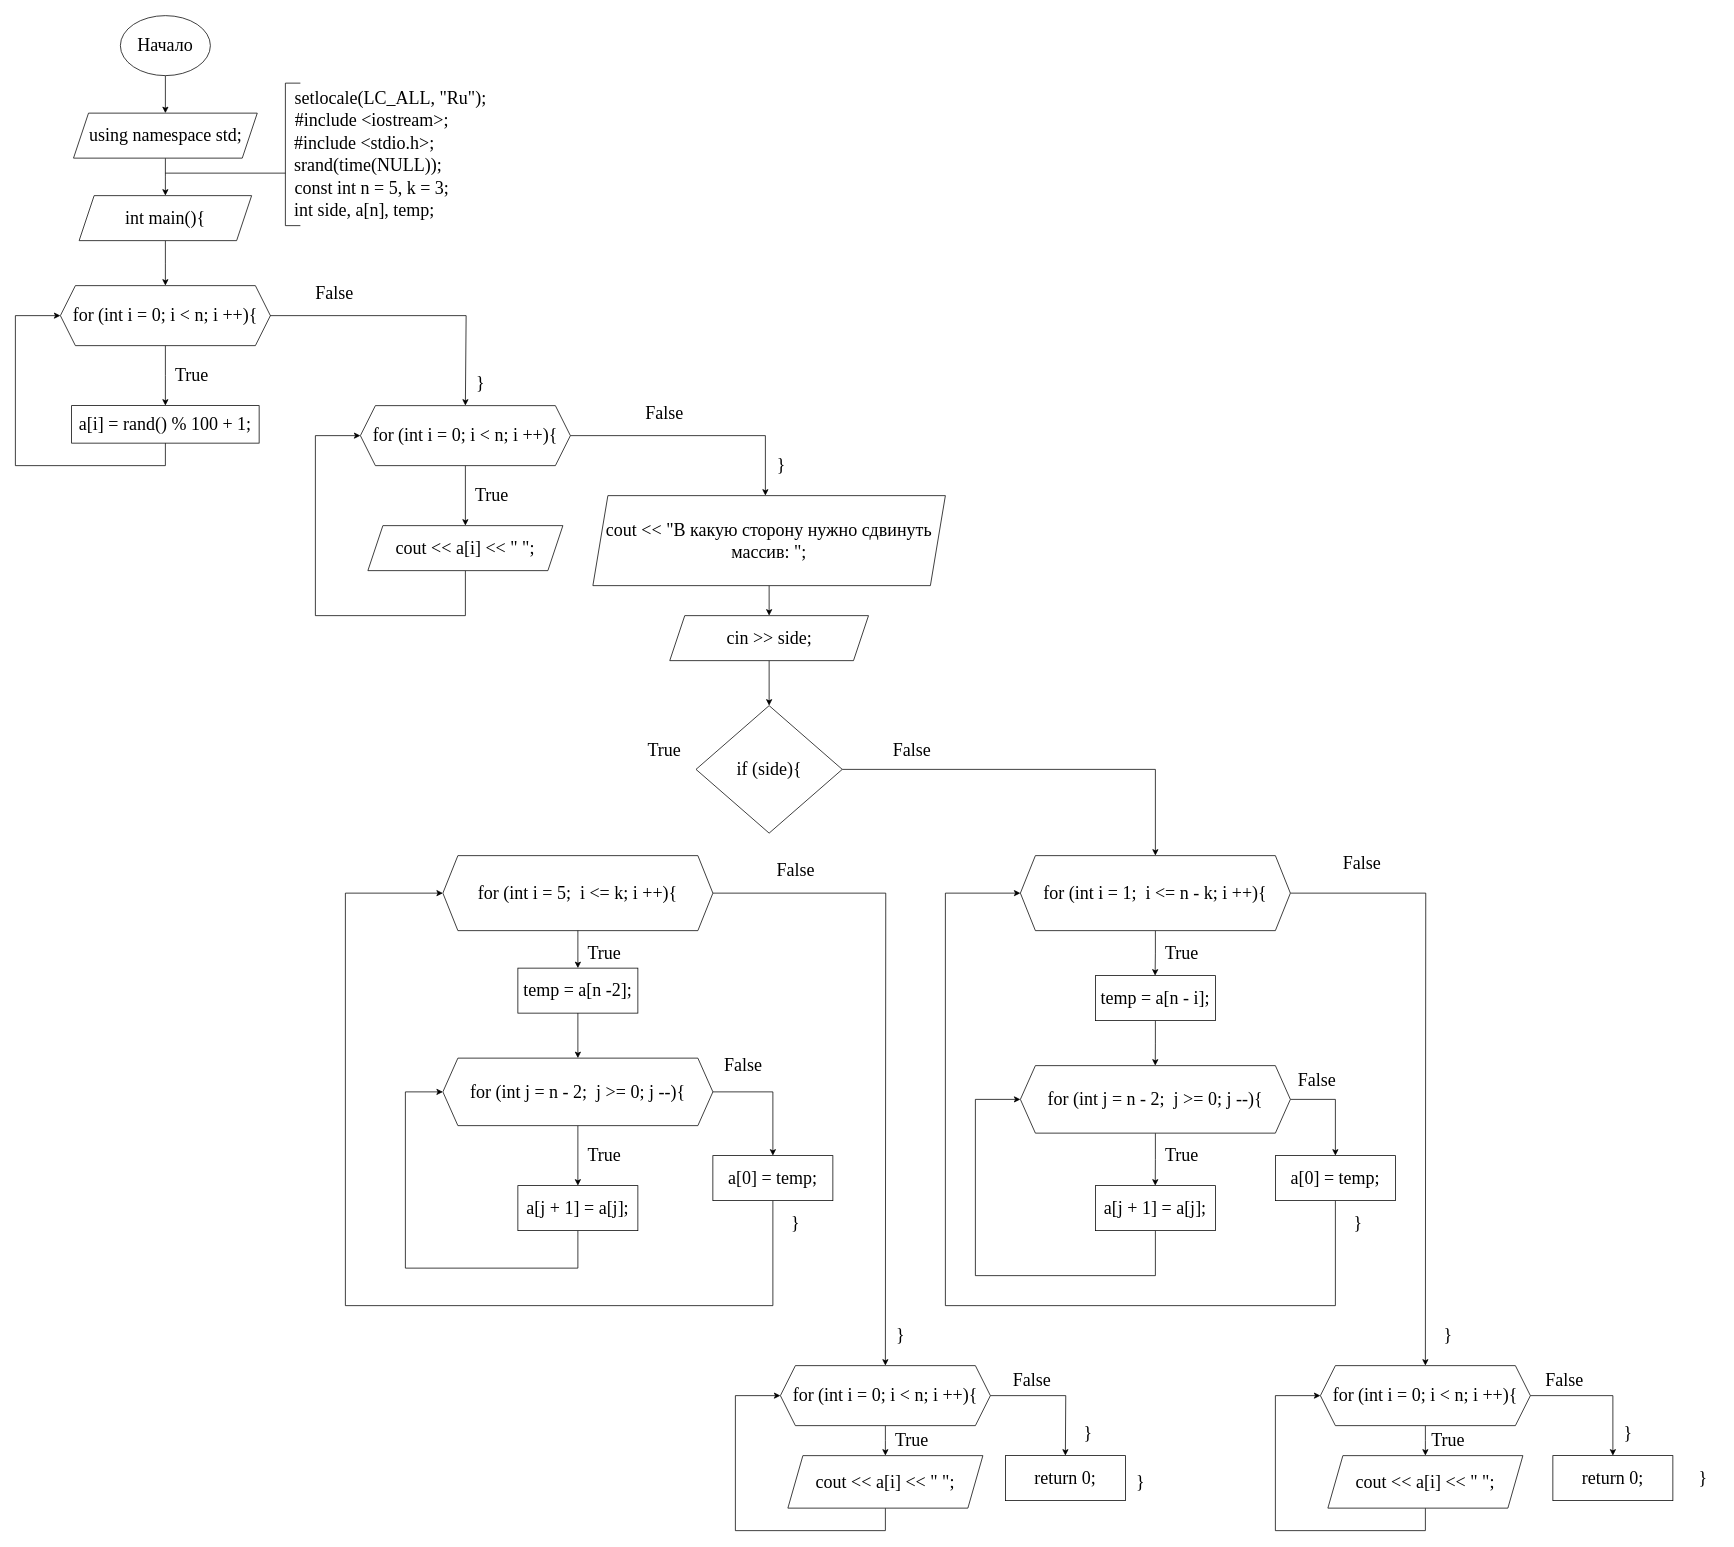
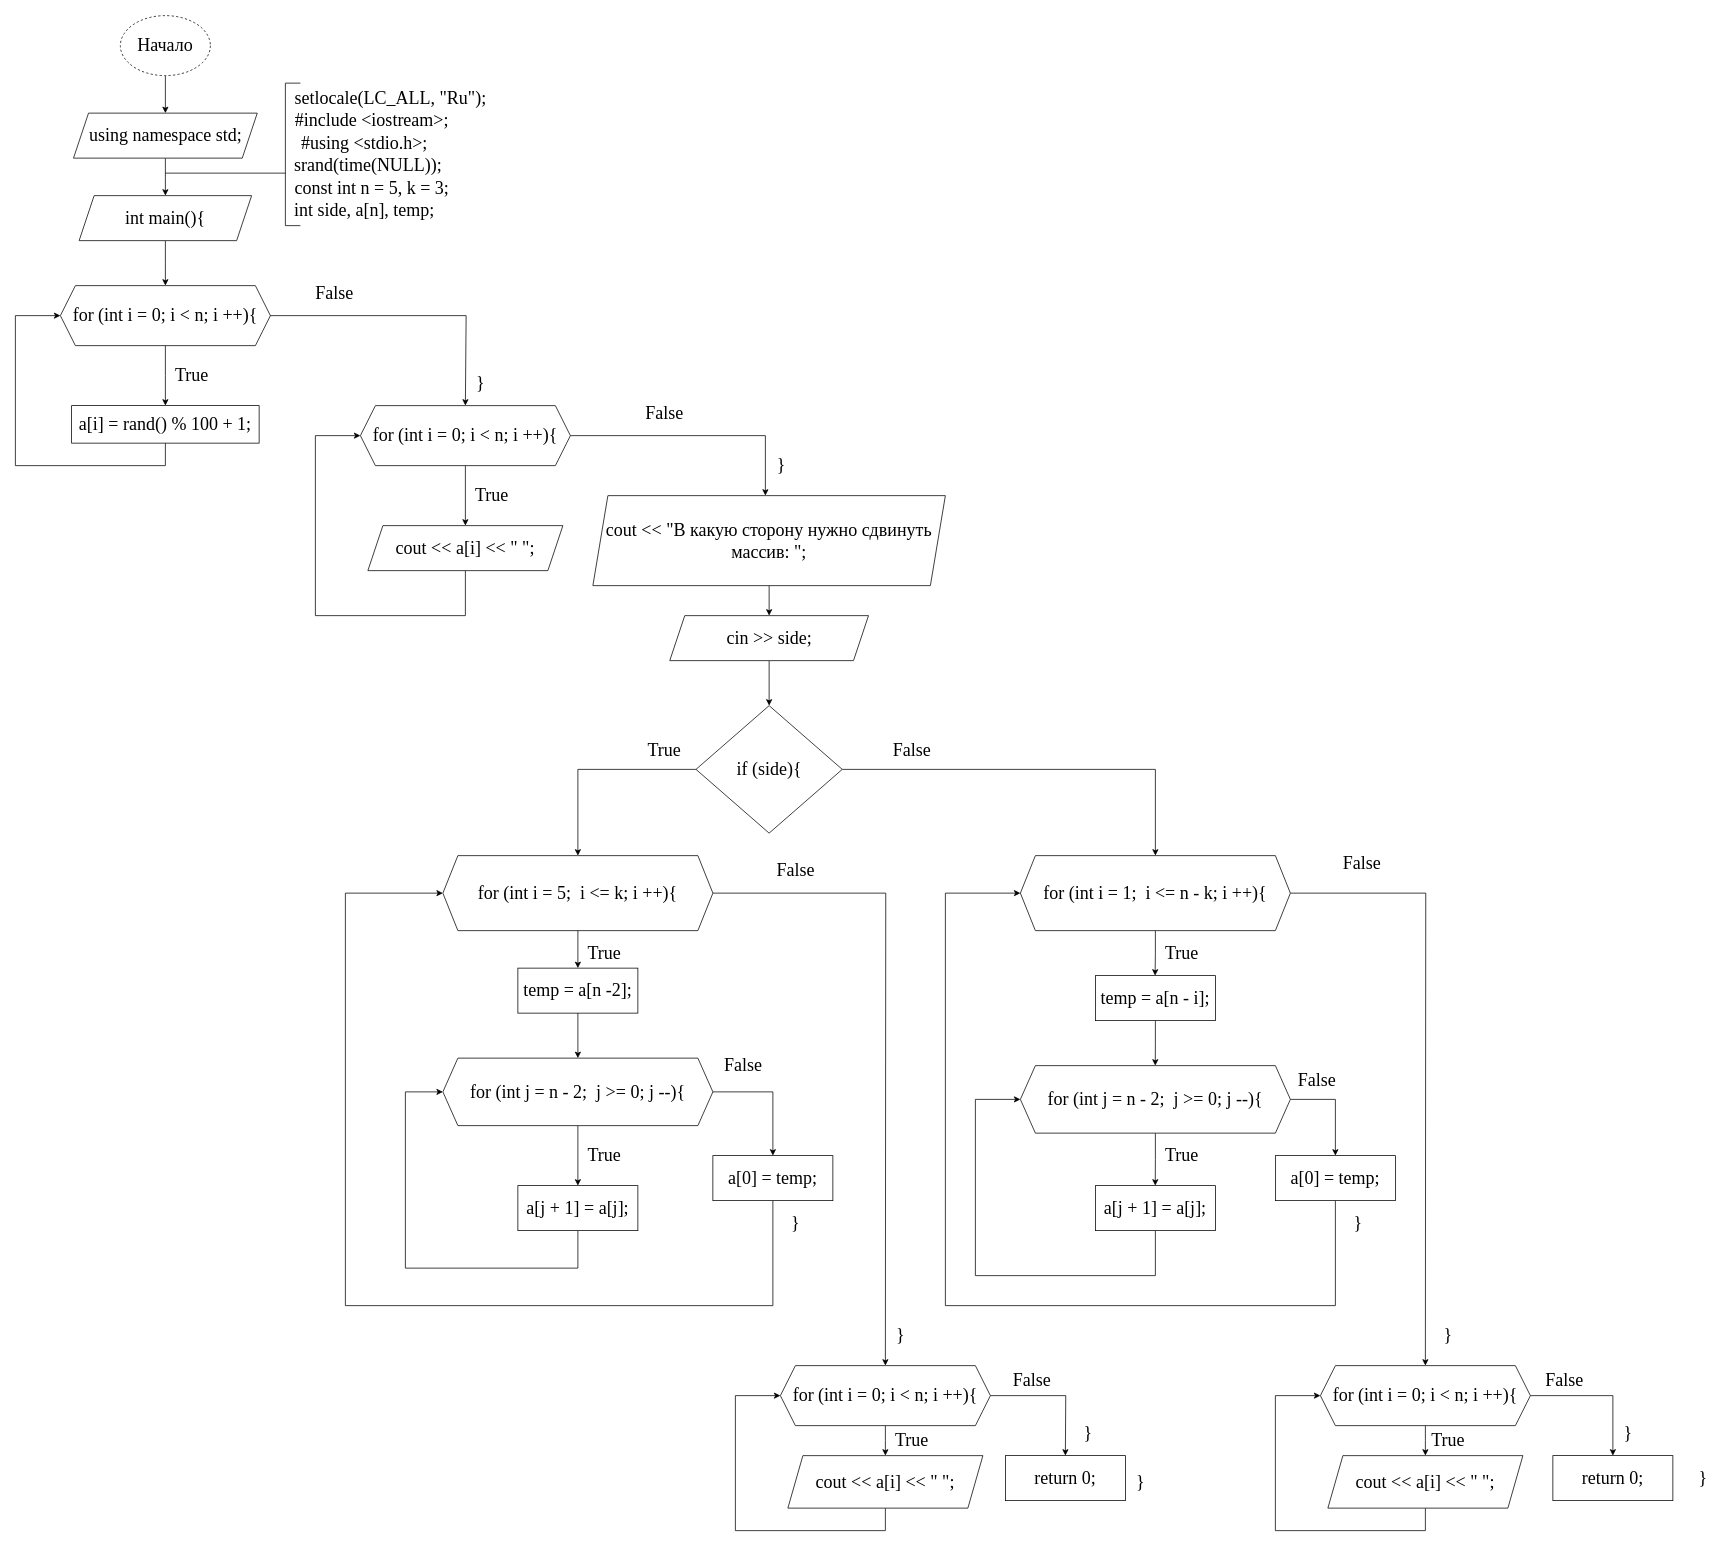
(165, 45) -> (165, 45)
(365, 143) -> (365, 143)
none -> (636, 769)
